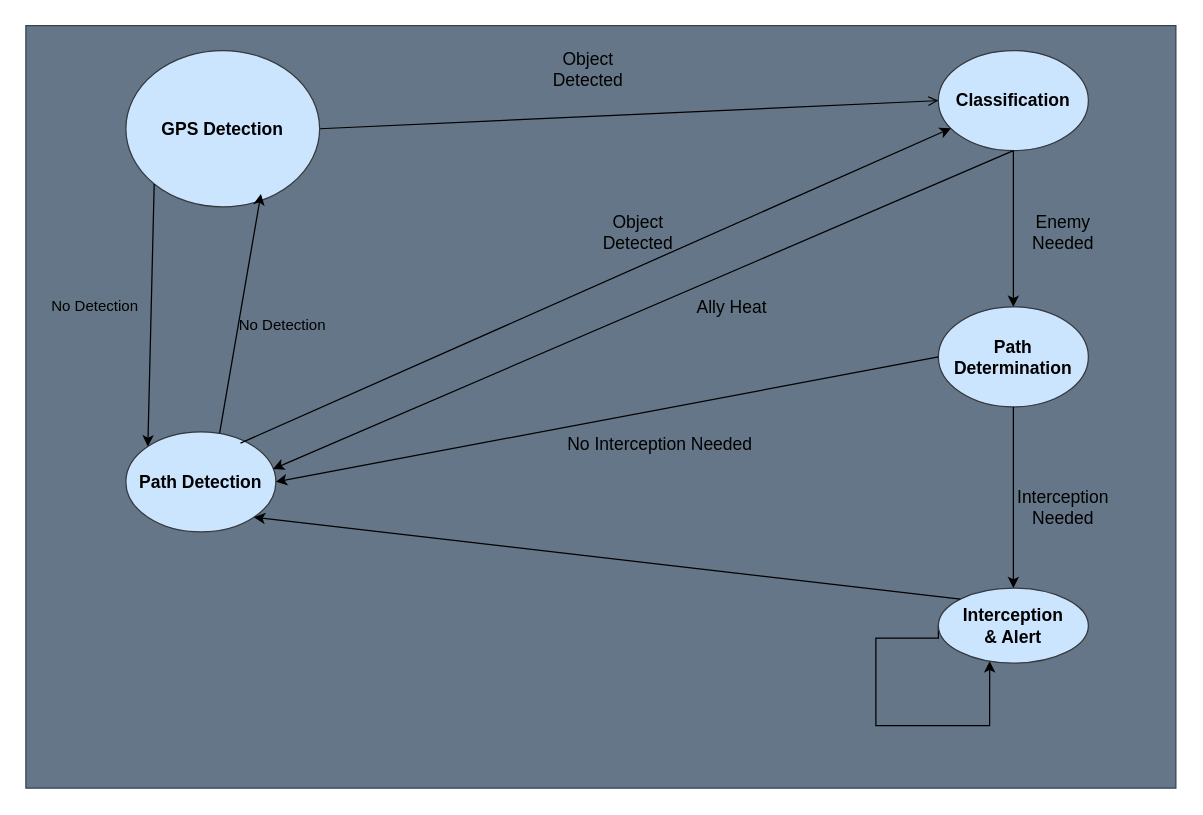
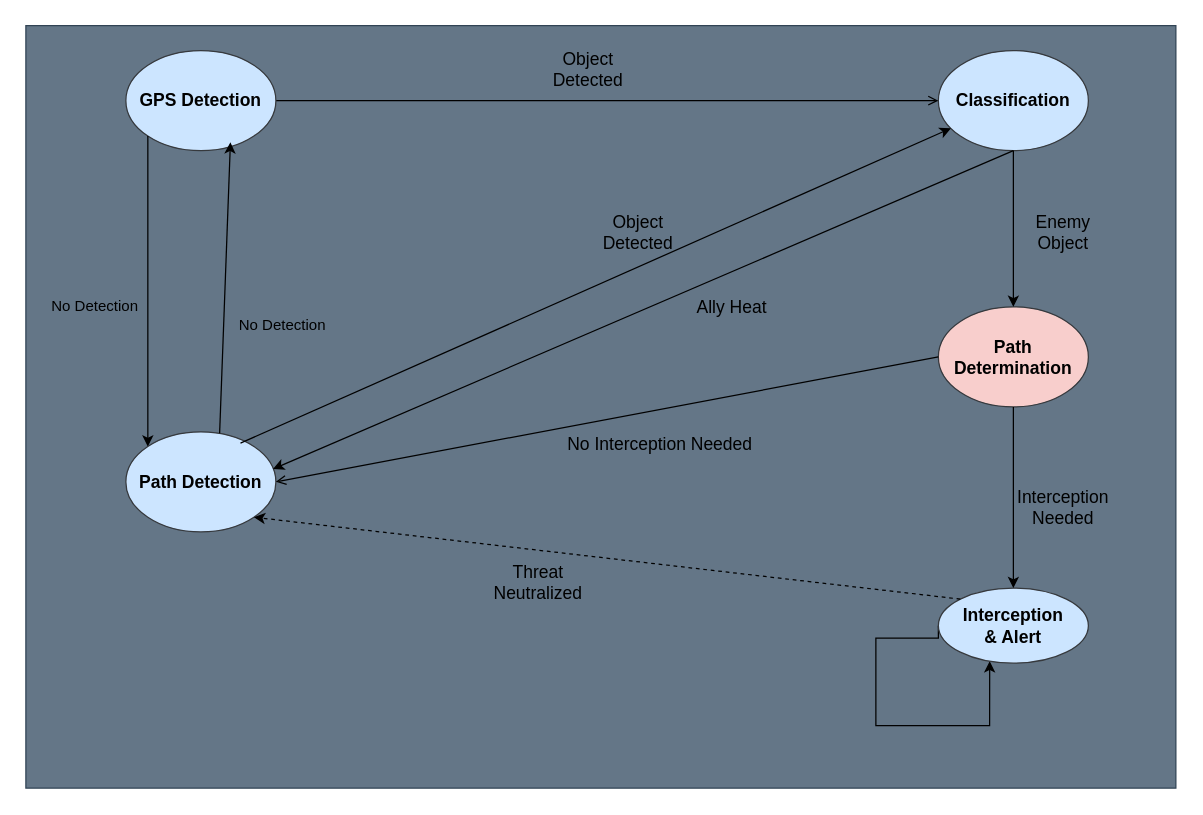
(223, 129) -> (201, 101)
(1063, 232) -> (1063, 232)
(1013, 357) -> (1013, 357)
(285, 480) -> (283, 480)
(610, 559) -> (610, 559)
none -> (538, 582)
